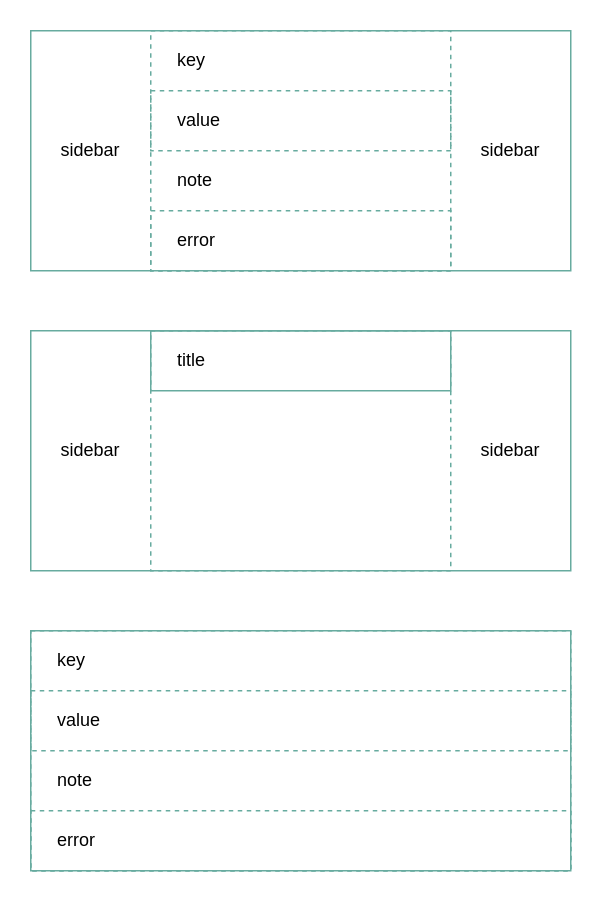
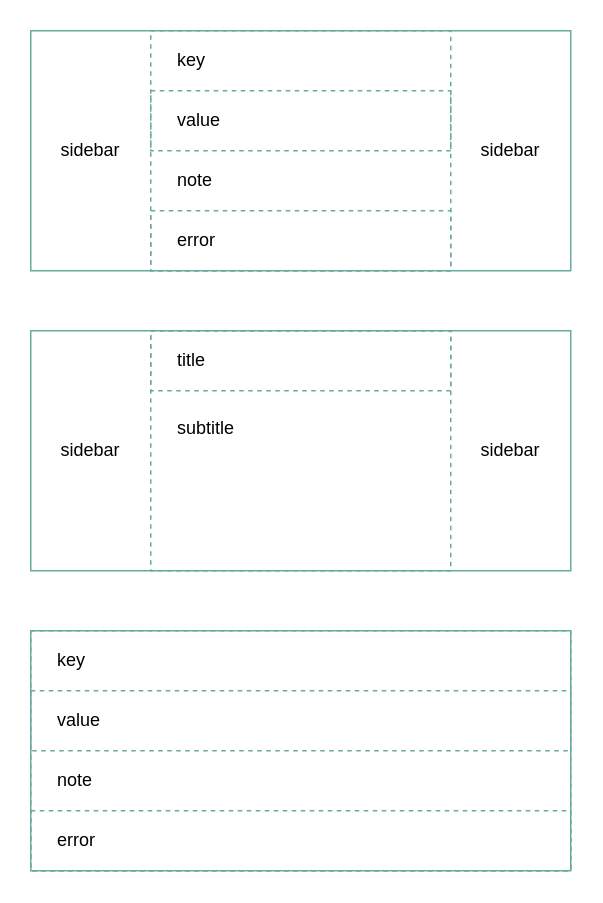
(301, 361) -> (301, 361)
none -> (301, 481)
